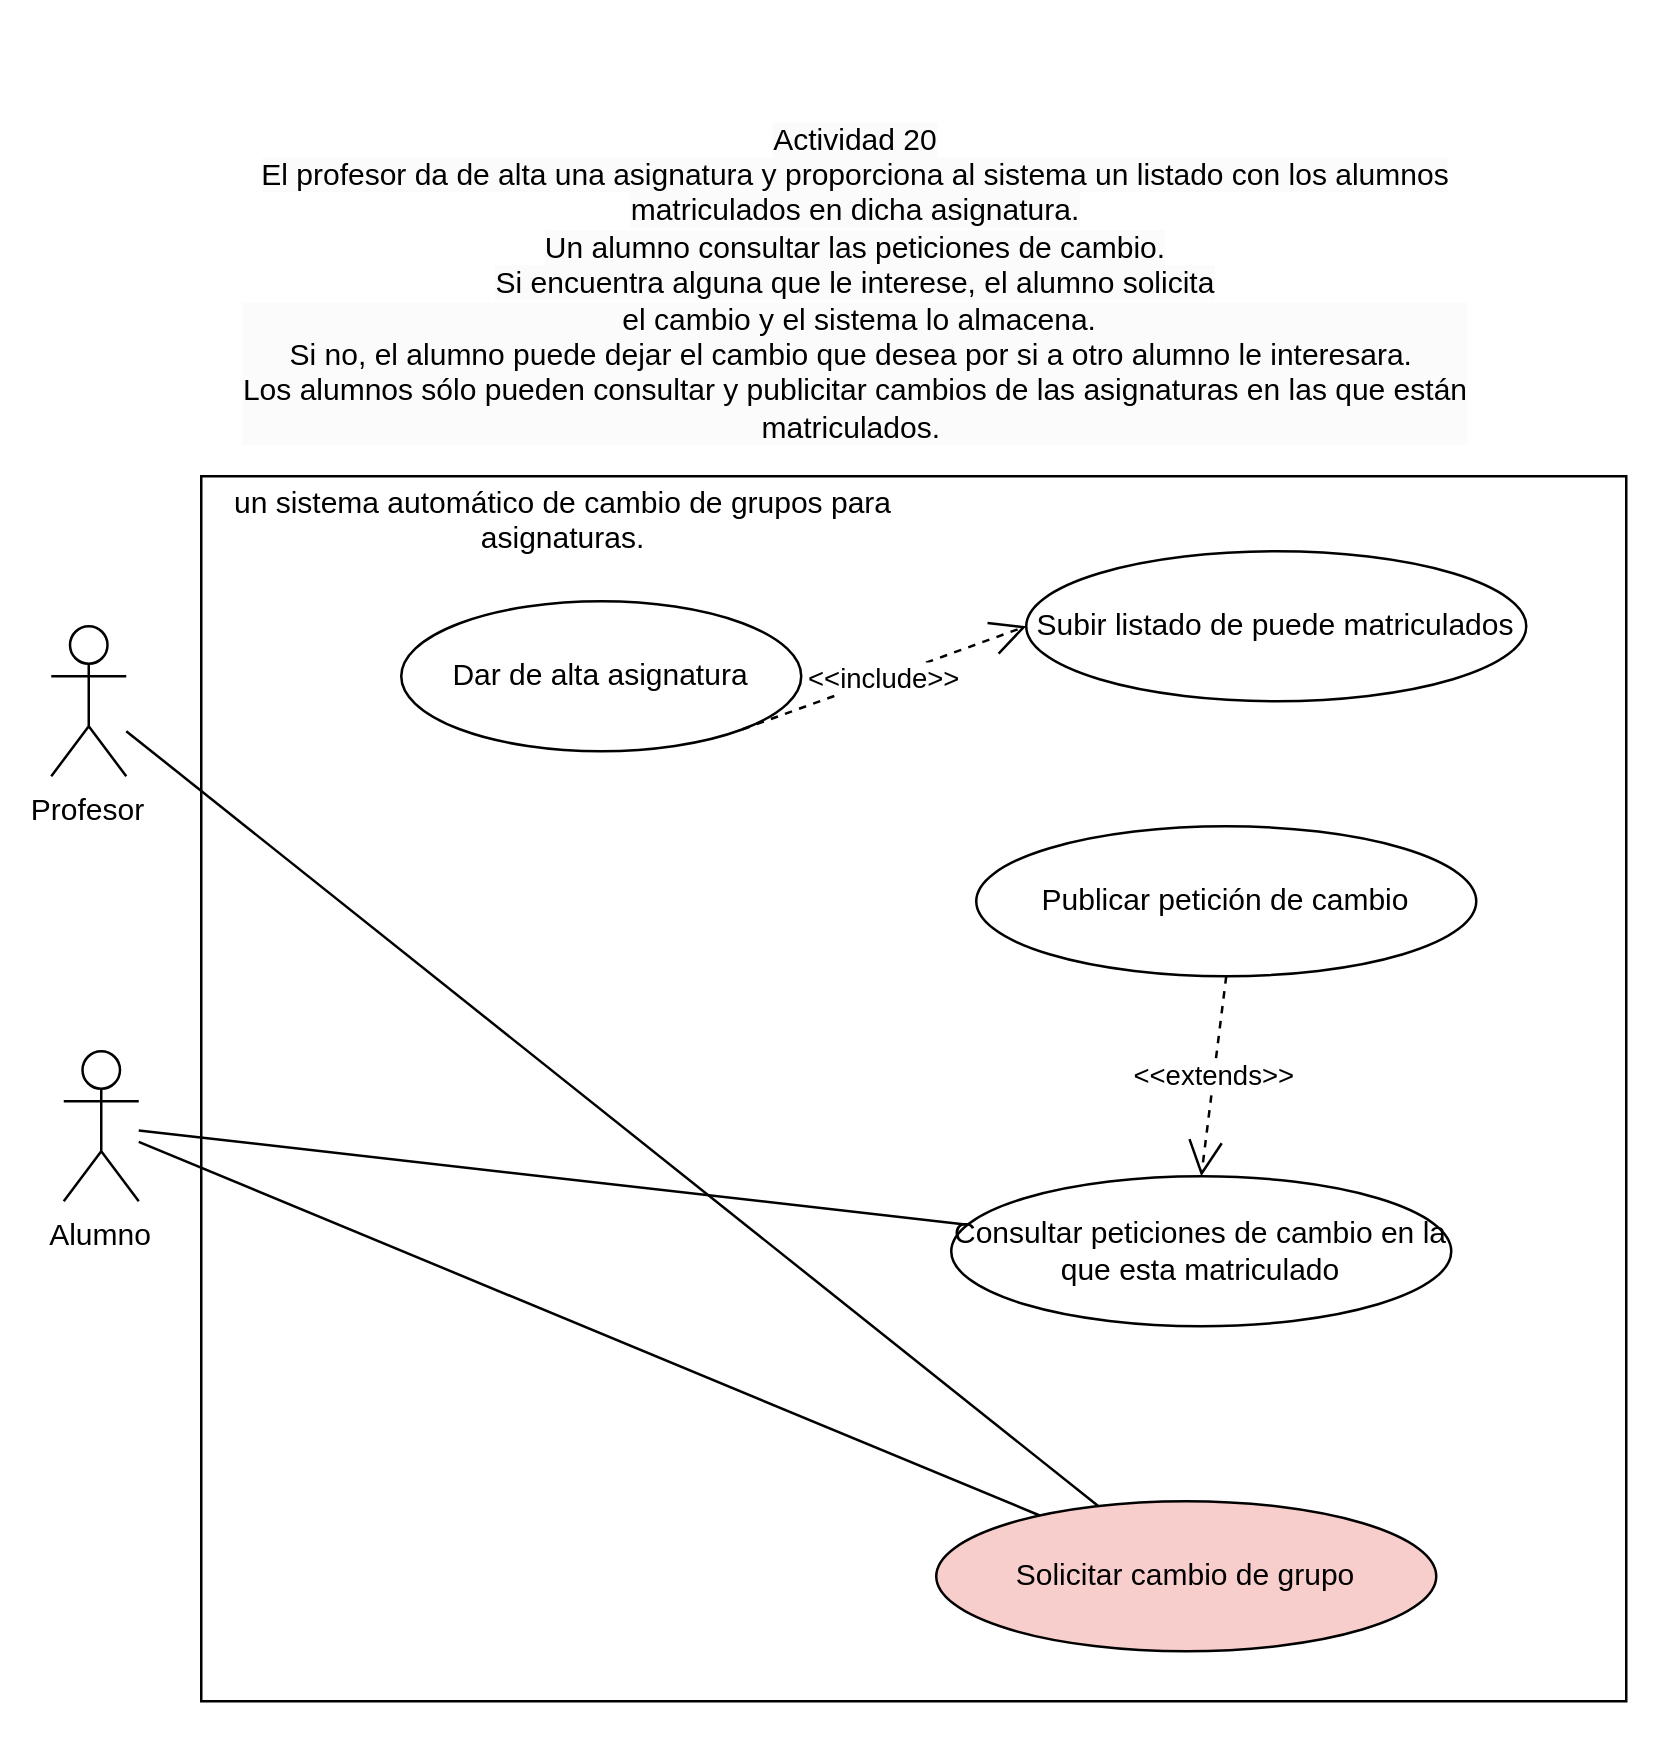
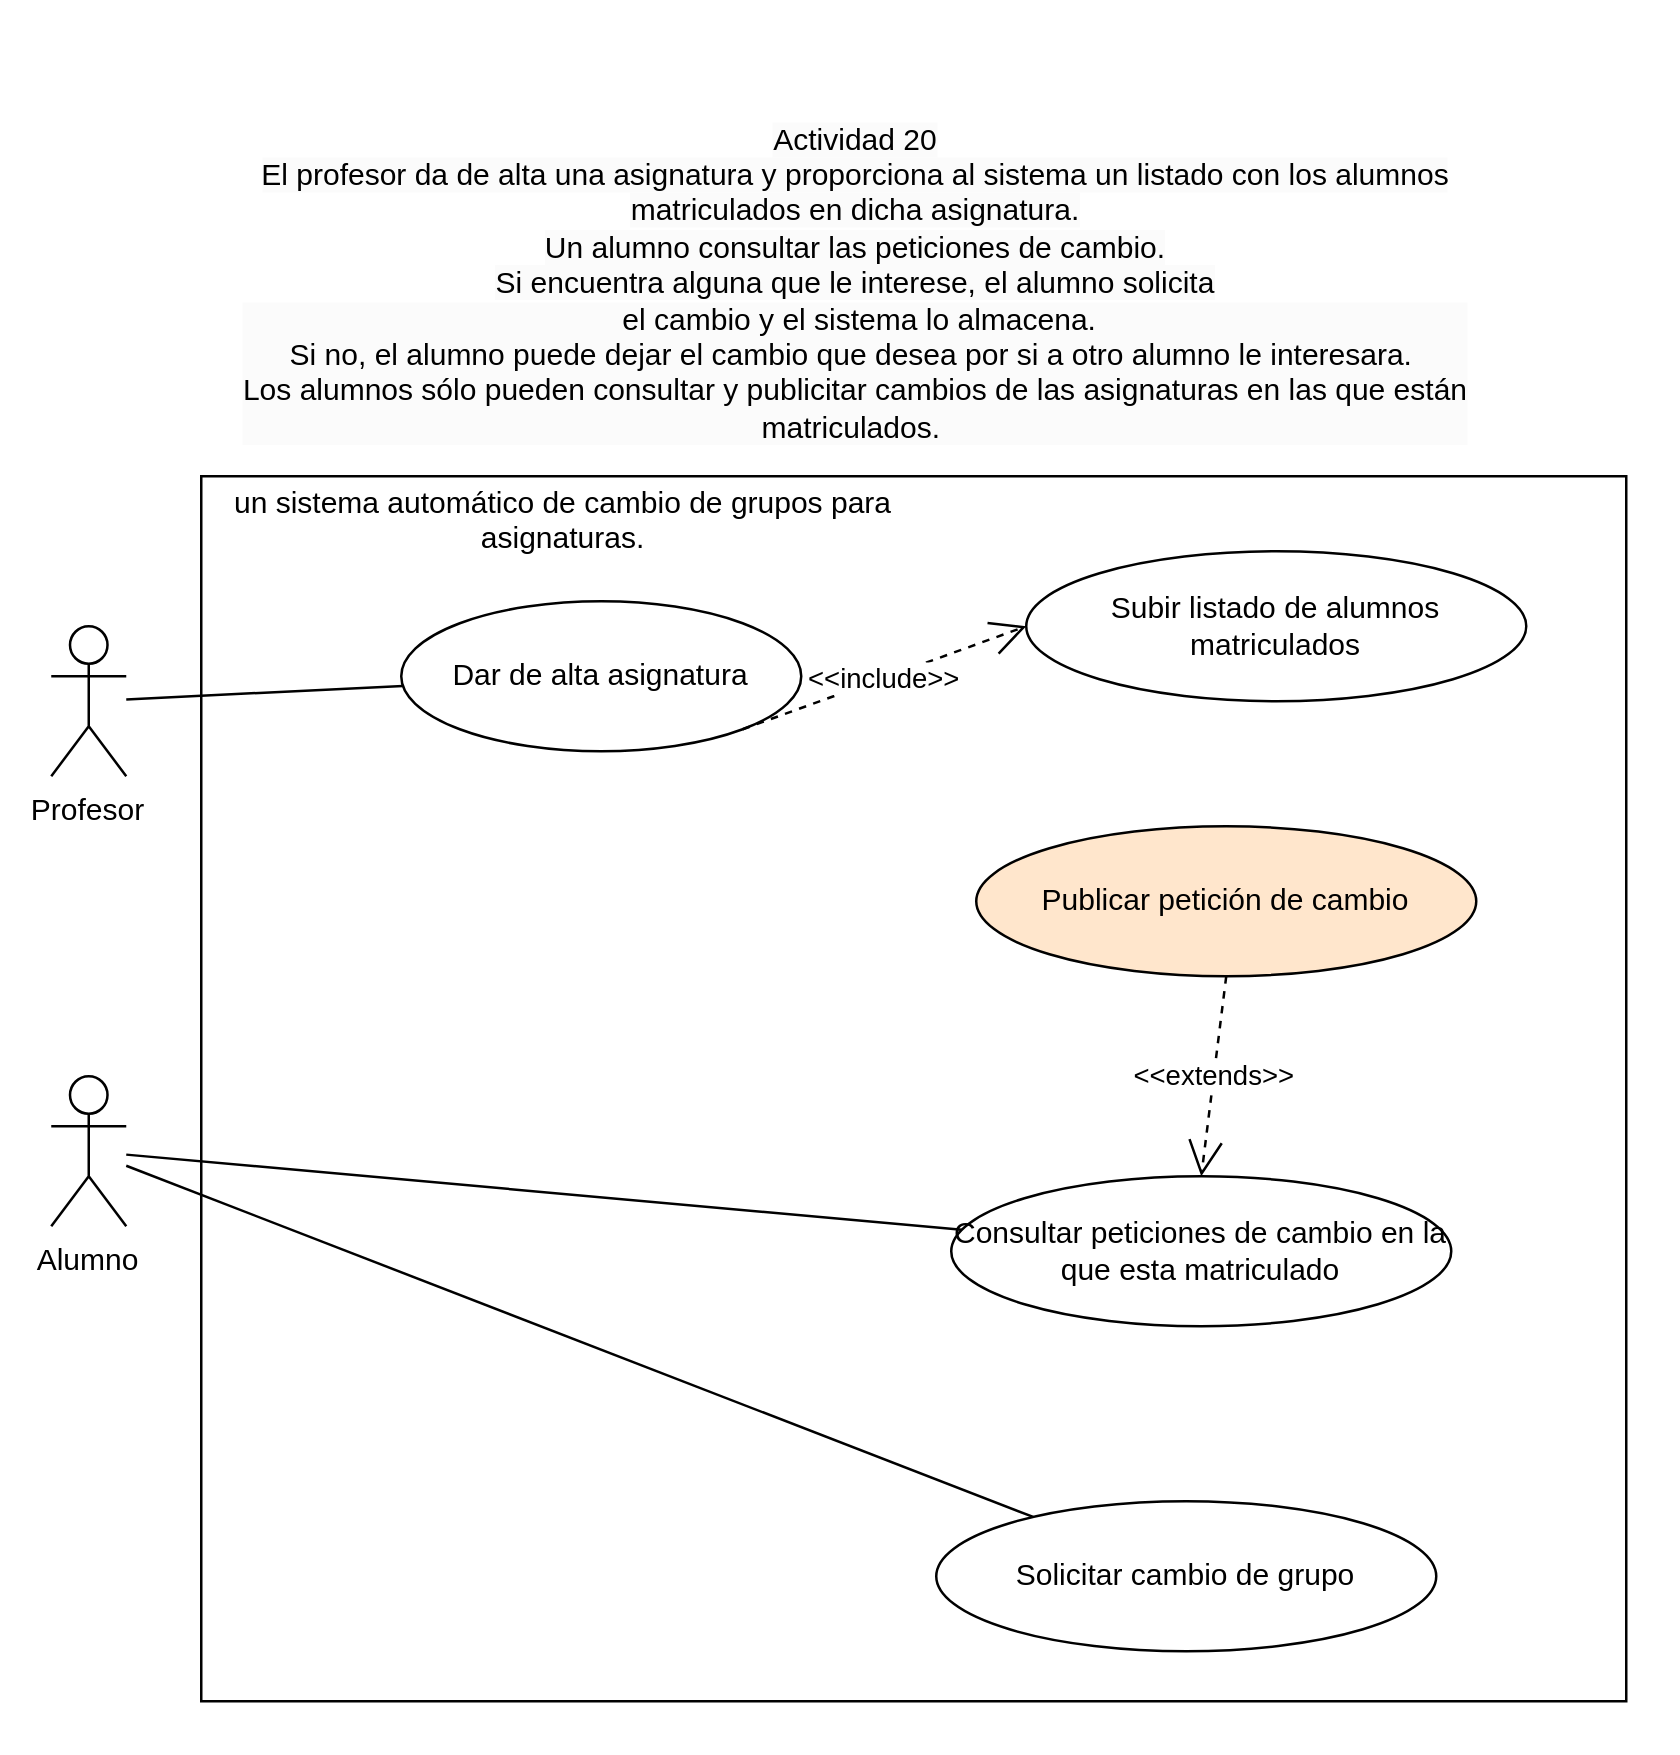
(1276, 626) -> (1276, 626)
(1226, 901) -> (1226, 901)
(415, 961) -> (264, 693)
(101, 1126) -> (89, 1151)
(1186, 1576) -> (1186, 1576)
